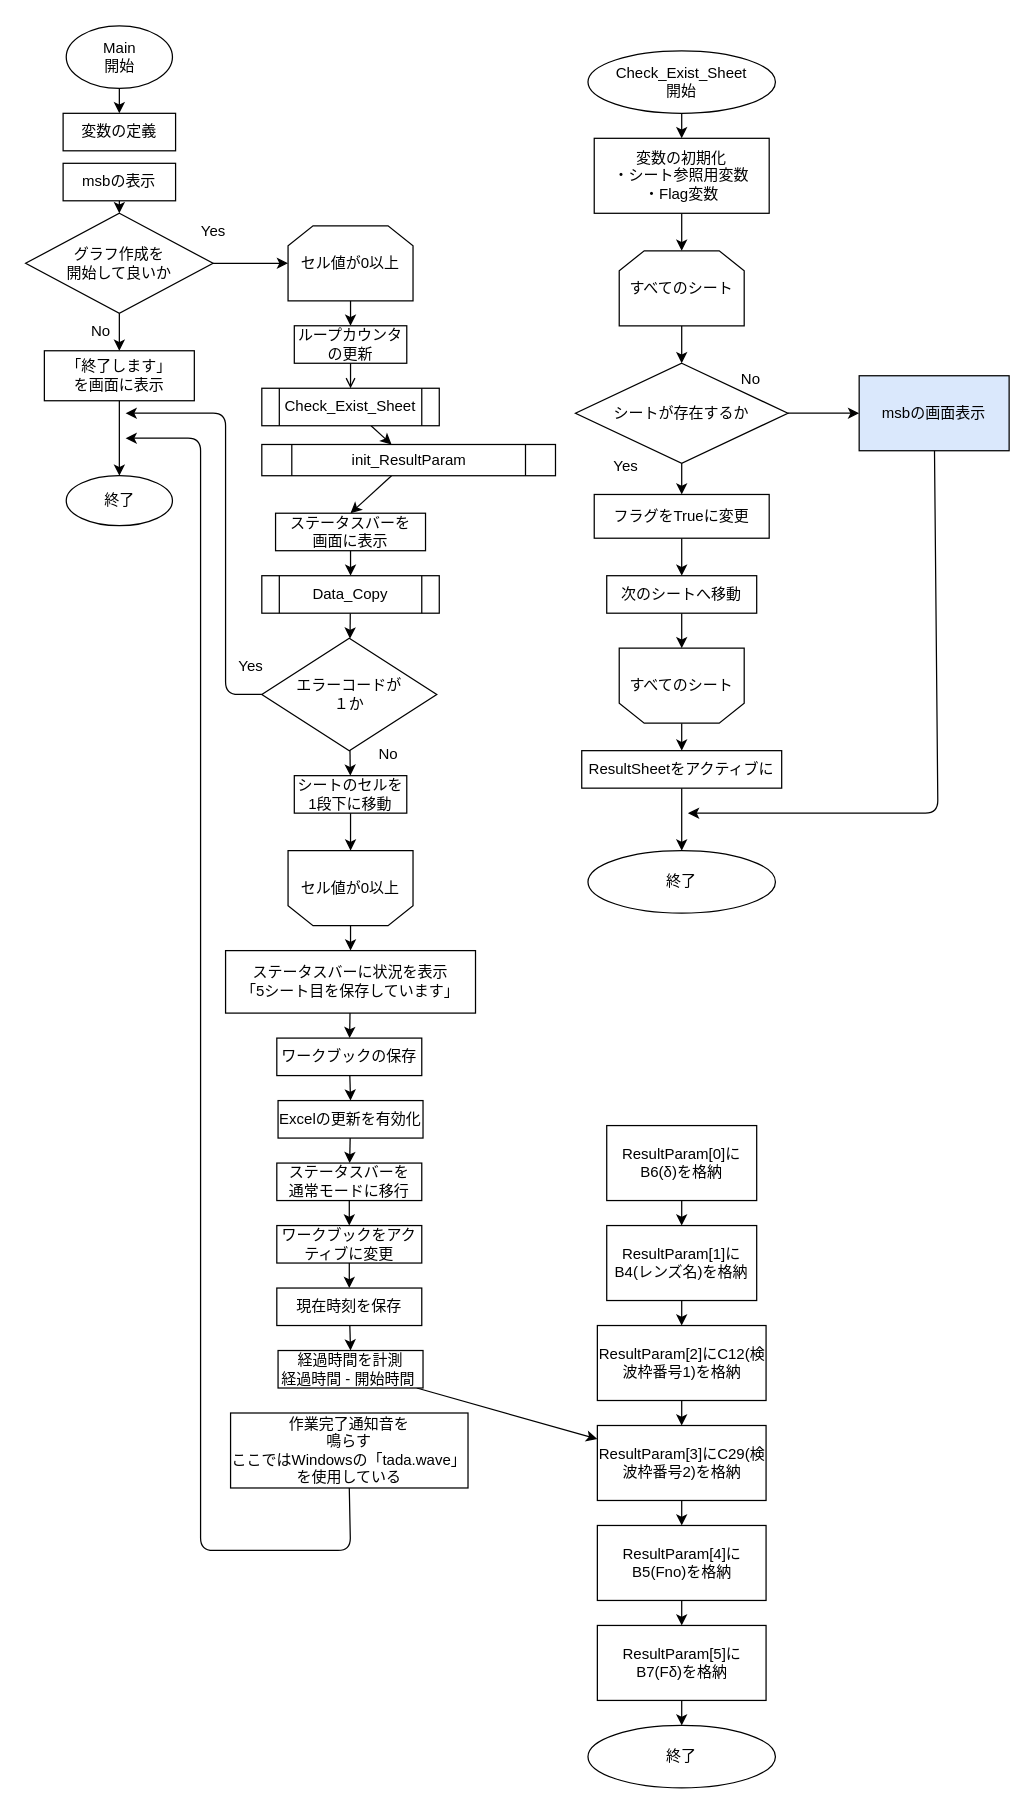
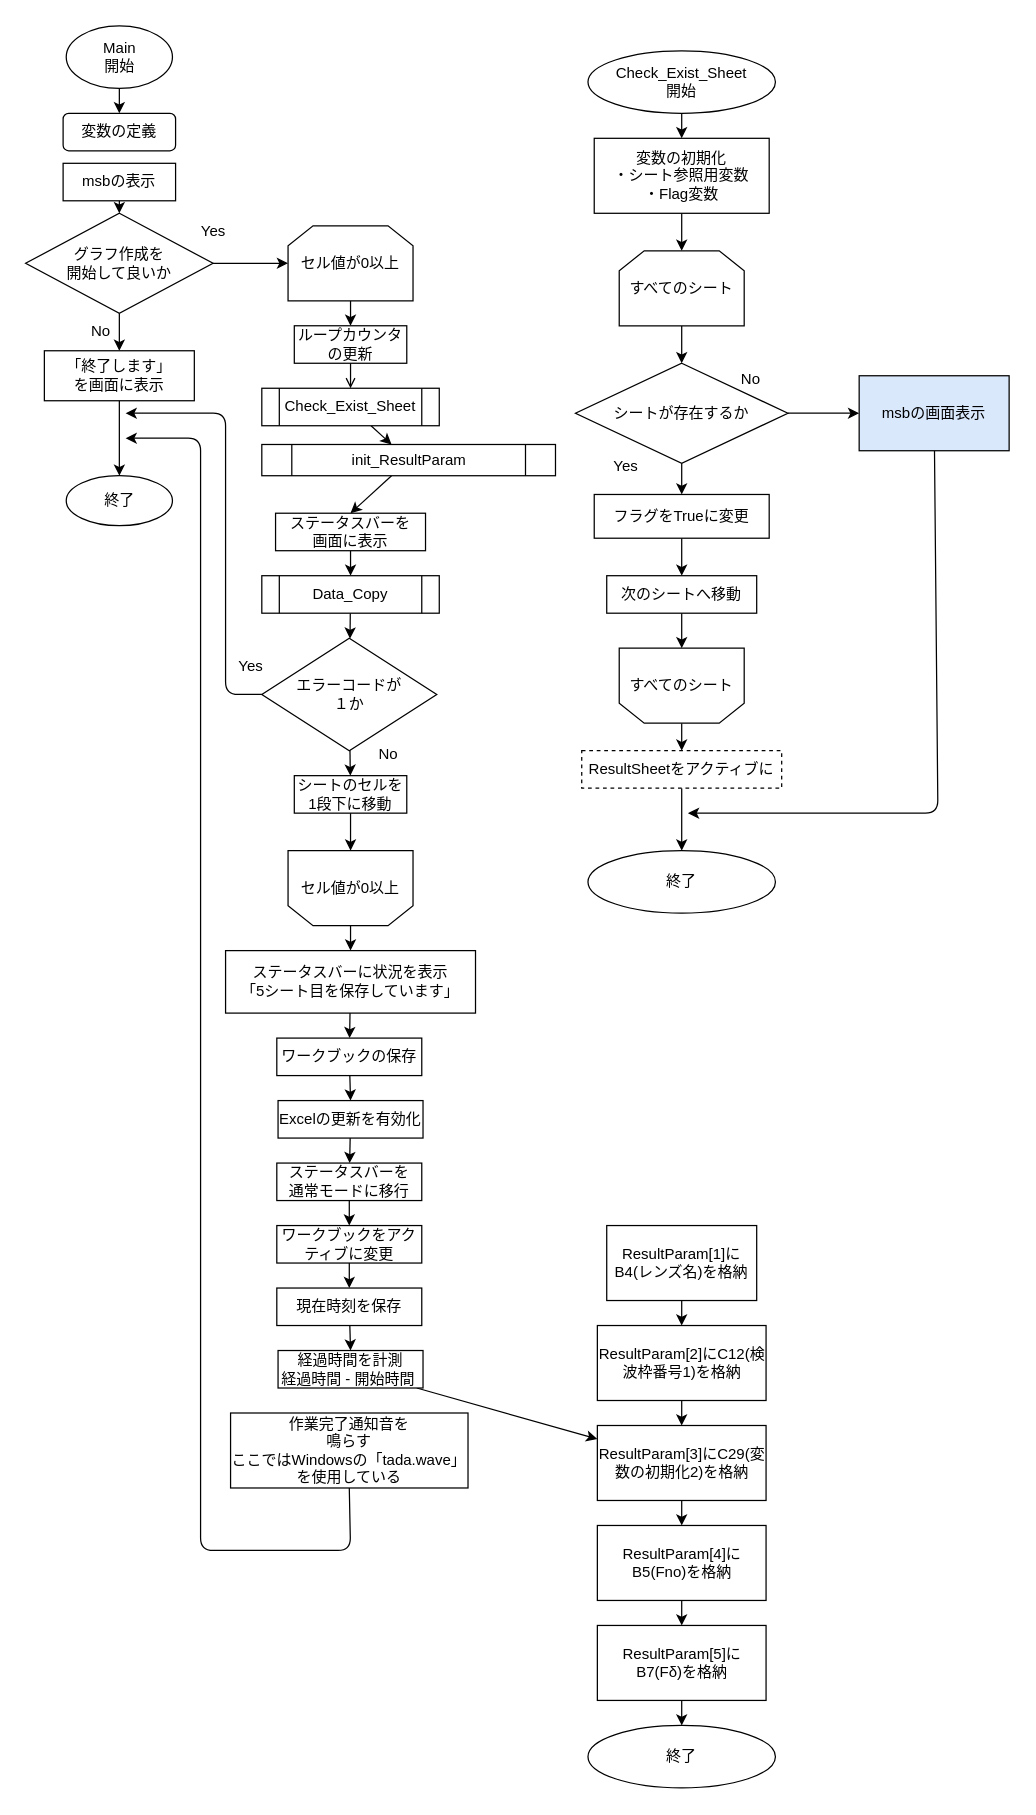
(119, 132) -> (119, 132)
(682, 769) -> (682, 769)
(682, 1163) -> none
(682, 1209) -> none
(683, 1463) -> (683, 1463)
